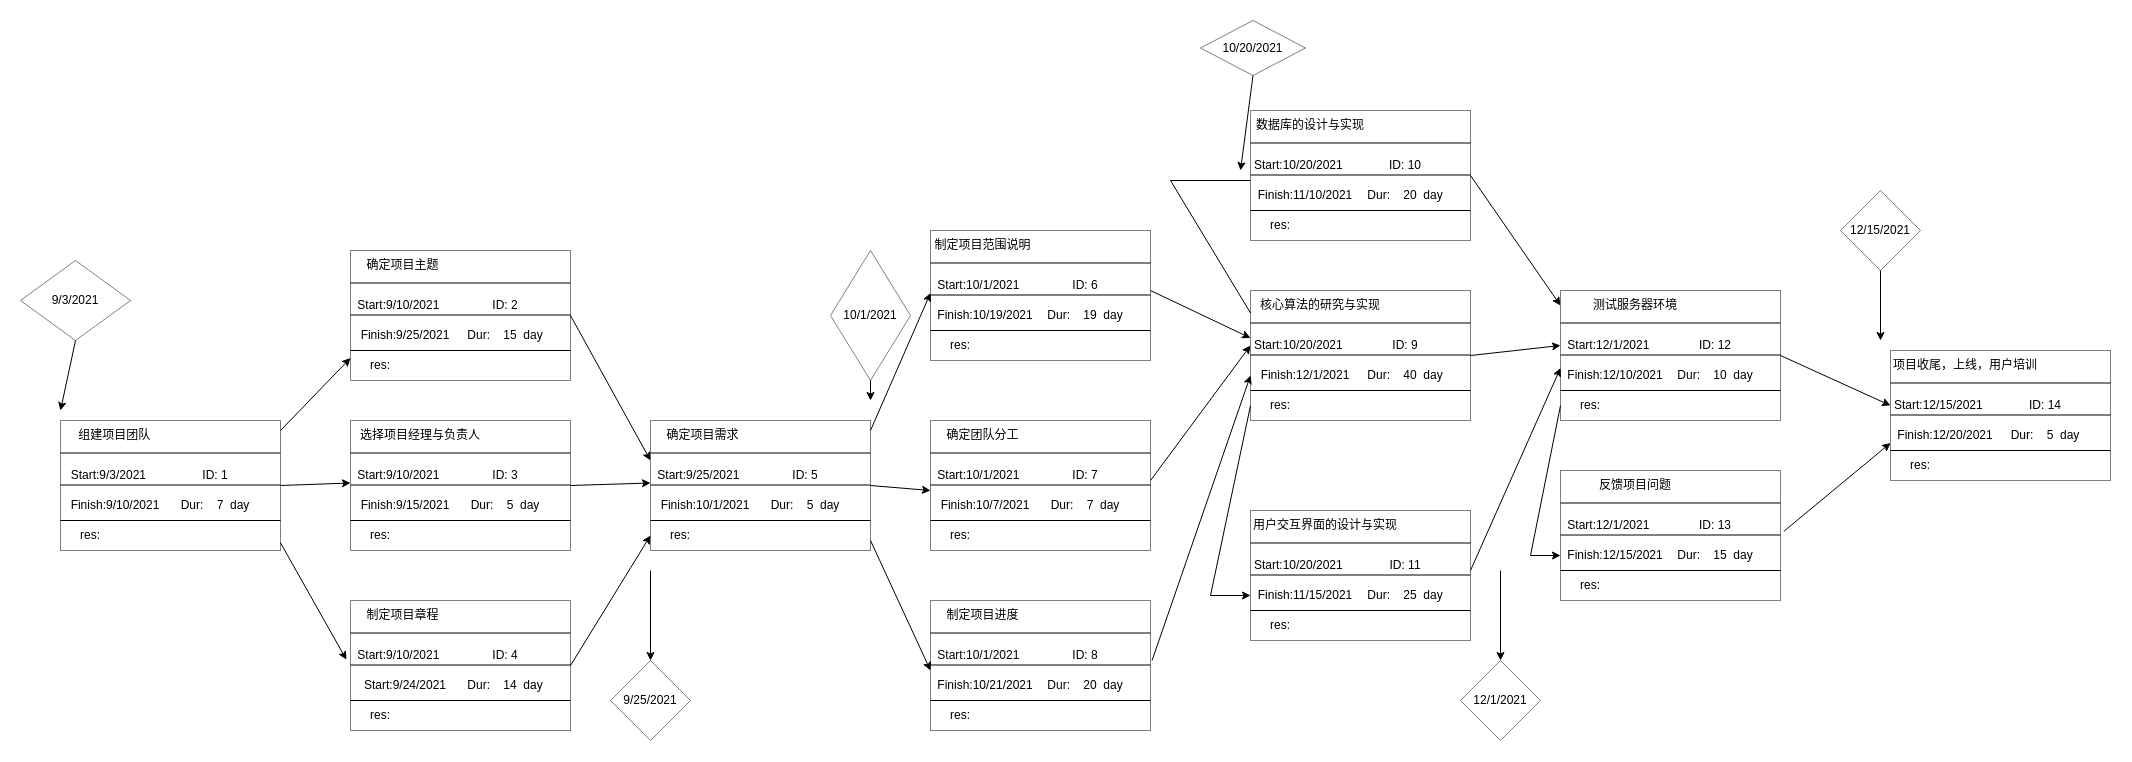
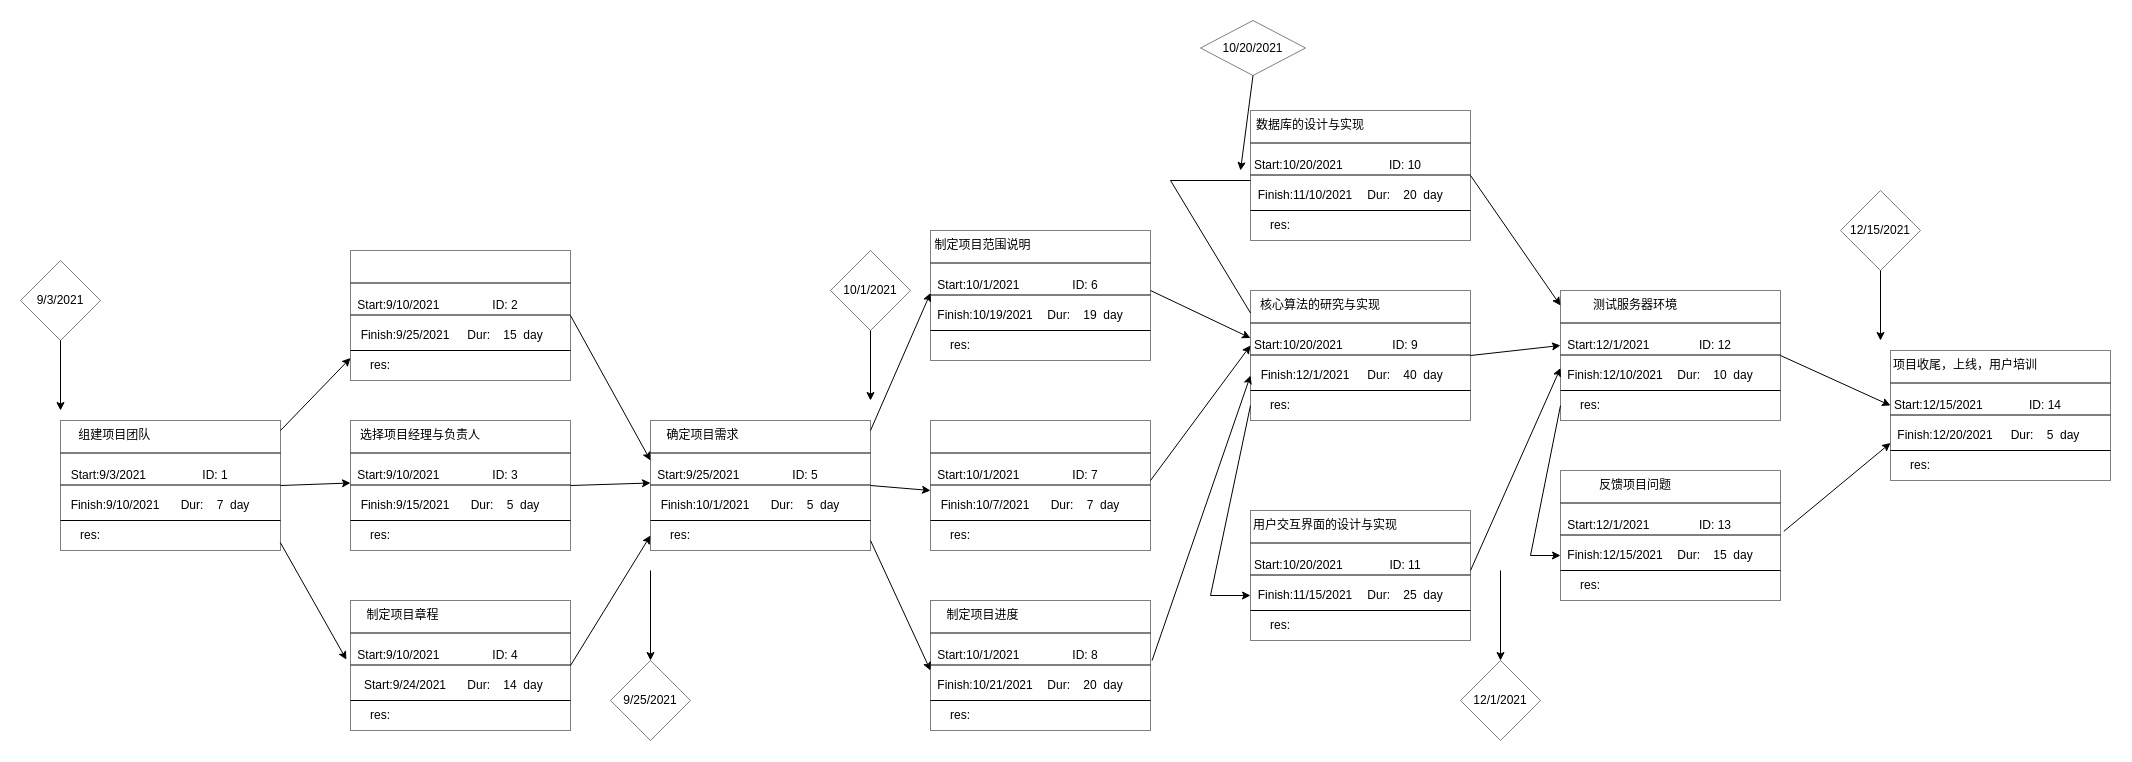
(403, 266) -> none
(76, 301) -> (61, 301)
(871, 316) -> (871, 291)
(983, 436) -> none
